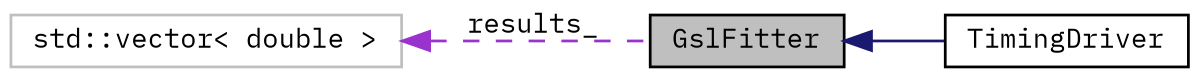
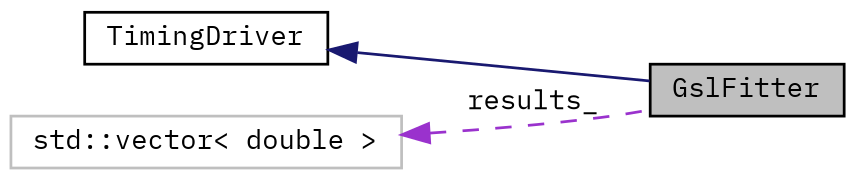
(908, 41) -> (503, 67)
